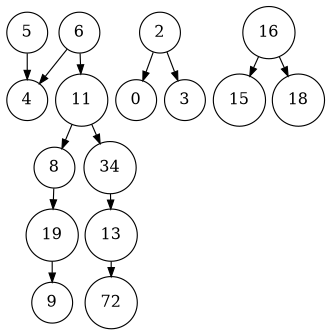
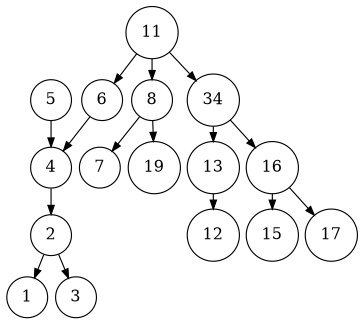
(80, 59) -> (128, 65)
(136, 100) -> (27, 297)
(298, 100) -> (331, 235)
none -> (240, 130)
none -> (100, 168)
none -> (51, 197)
(52, 303) -> none
(111, 303) -> (213, 235)
